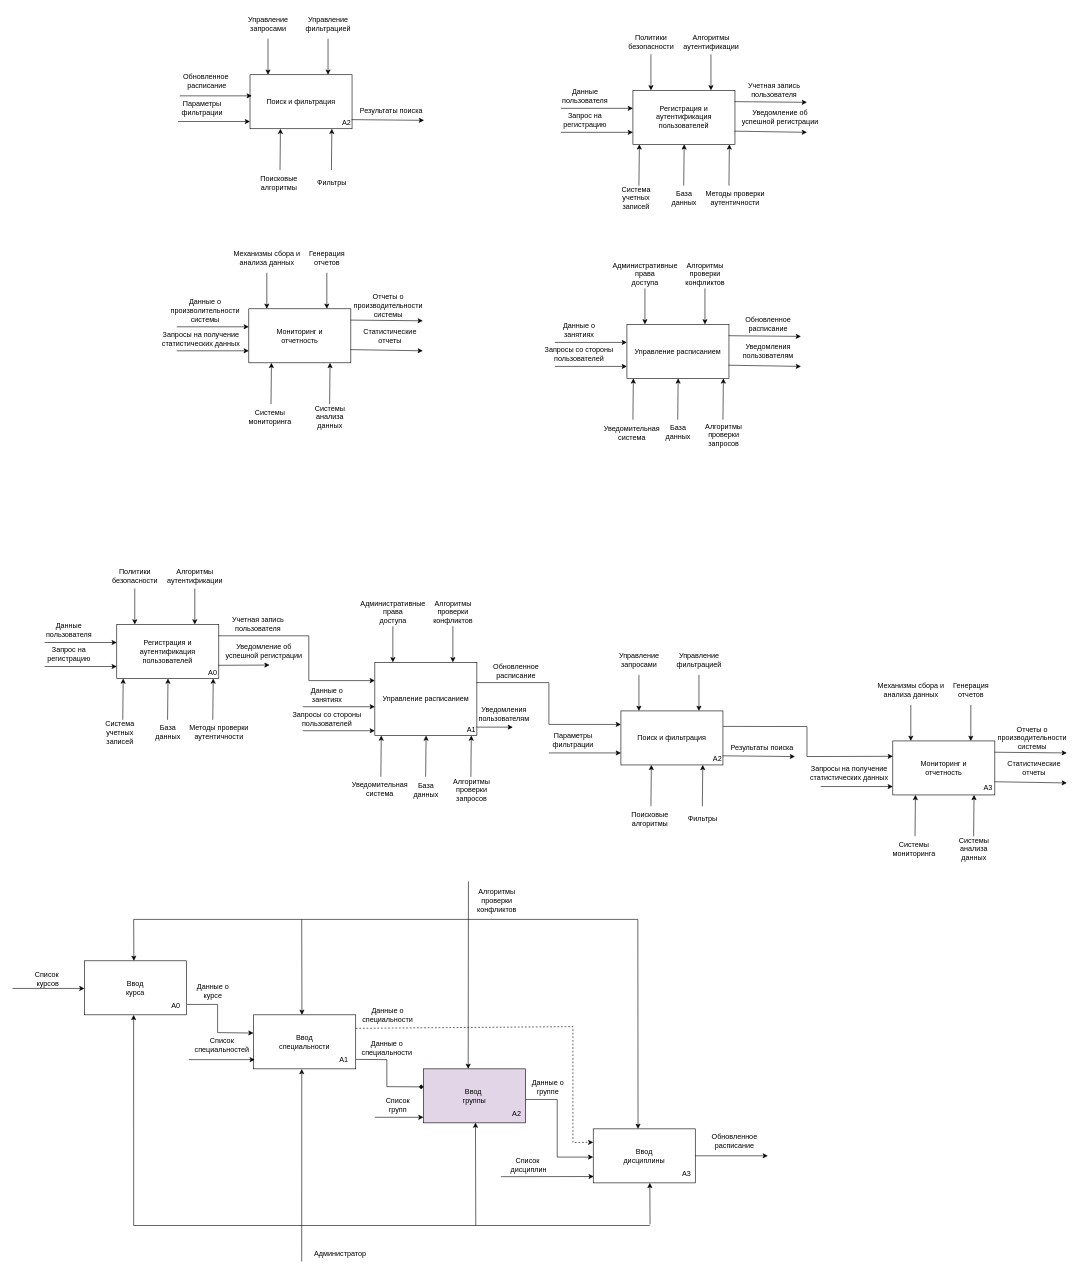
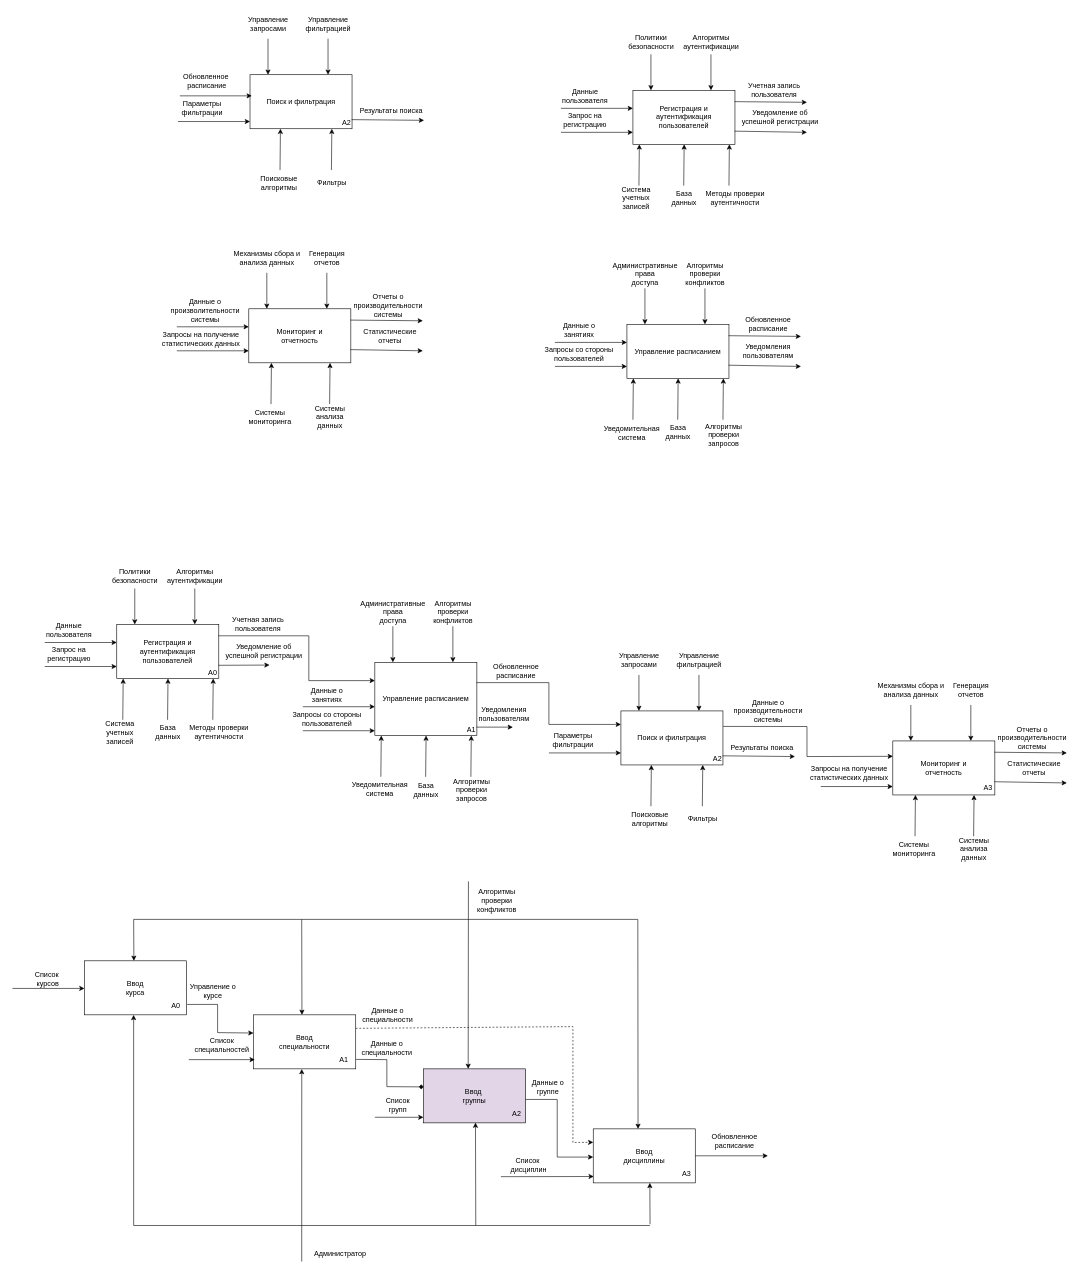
none -> (768, 711)
(213, 990) -> (213, 990)
